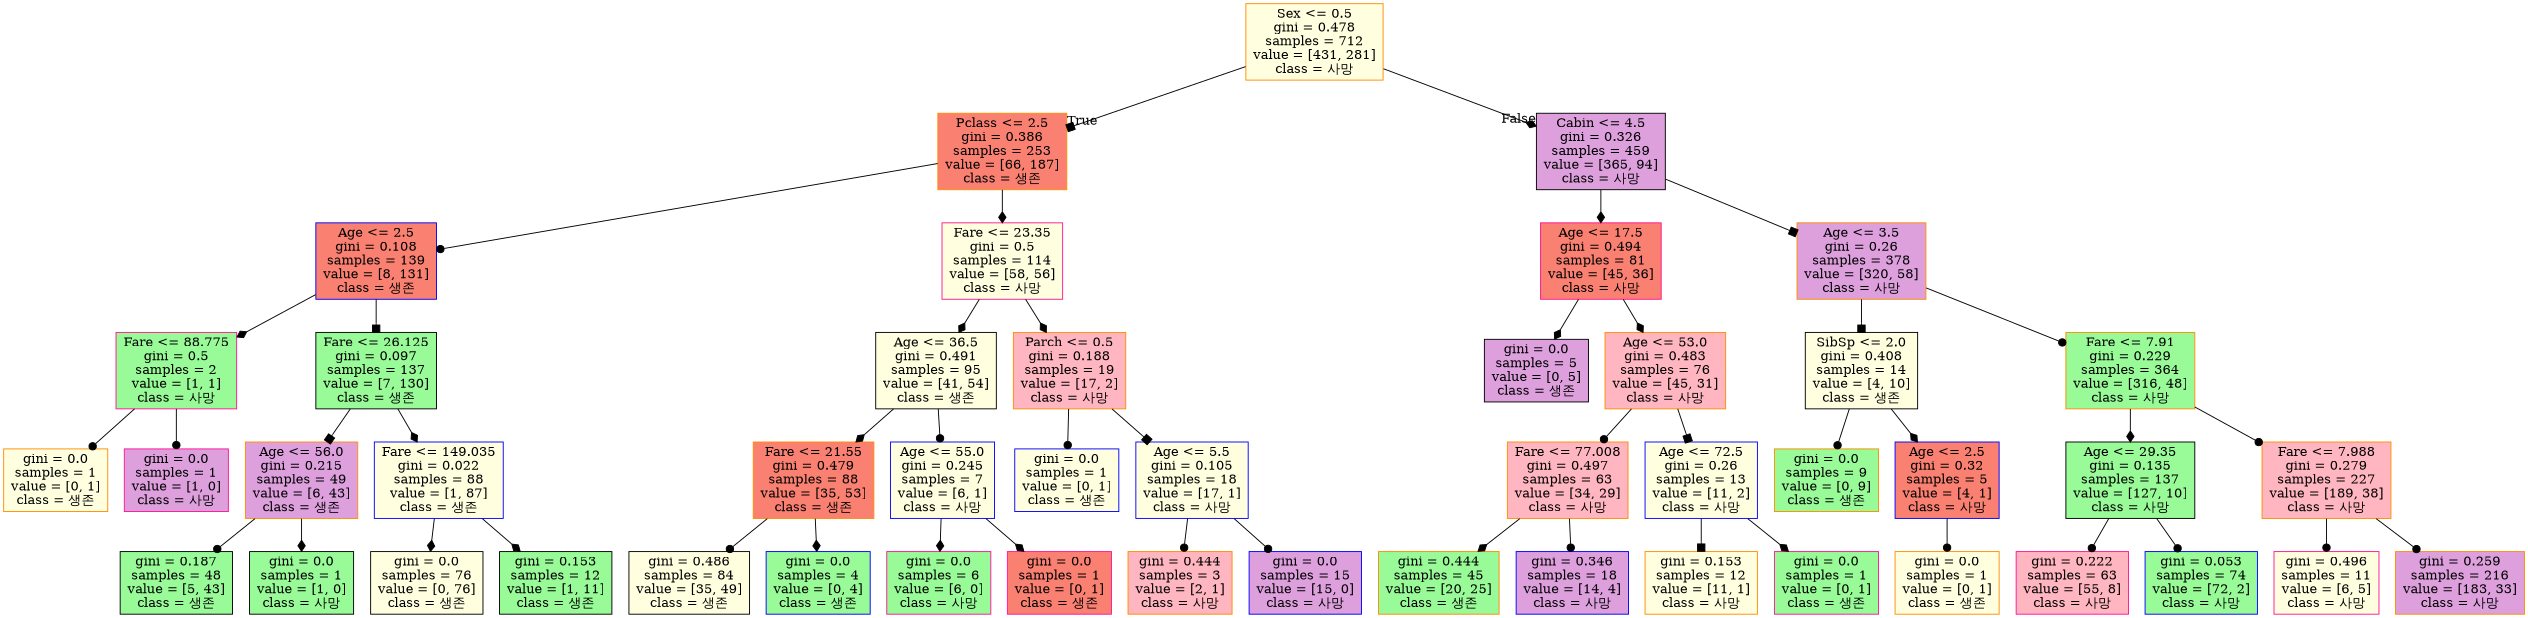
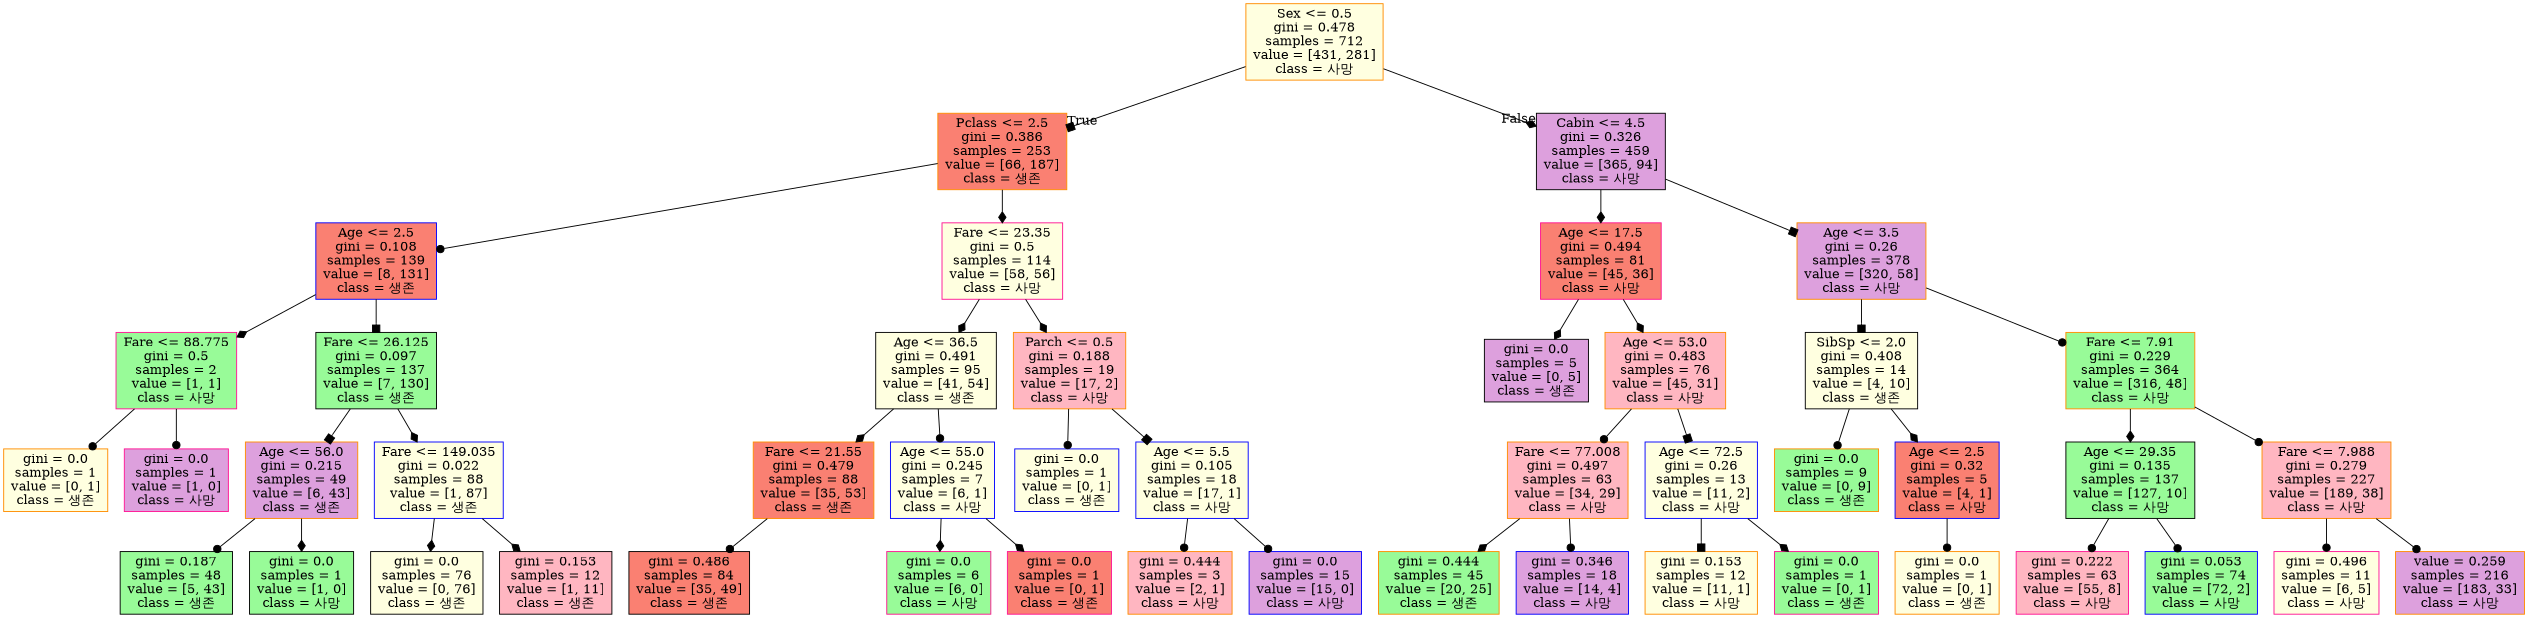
(556, 583) -> (556, 583)
(689, 583) -> (689, 583)
(818, 583) -> none
(2460, 583) -> (2460, 583)
